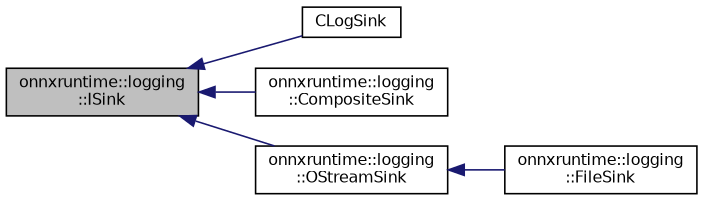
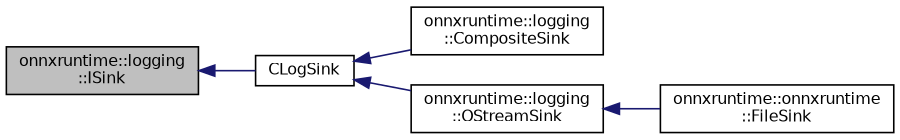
(235, 92) -> (391, 54)
(235, 134) -> (391, 87)
(601, 170) -> (777, 109)
